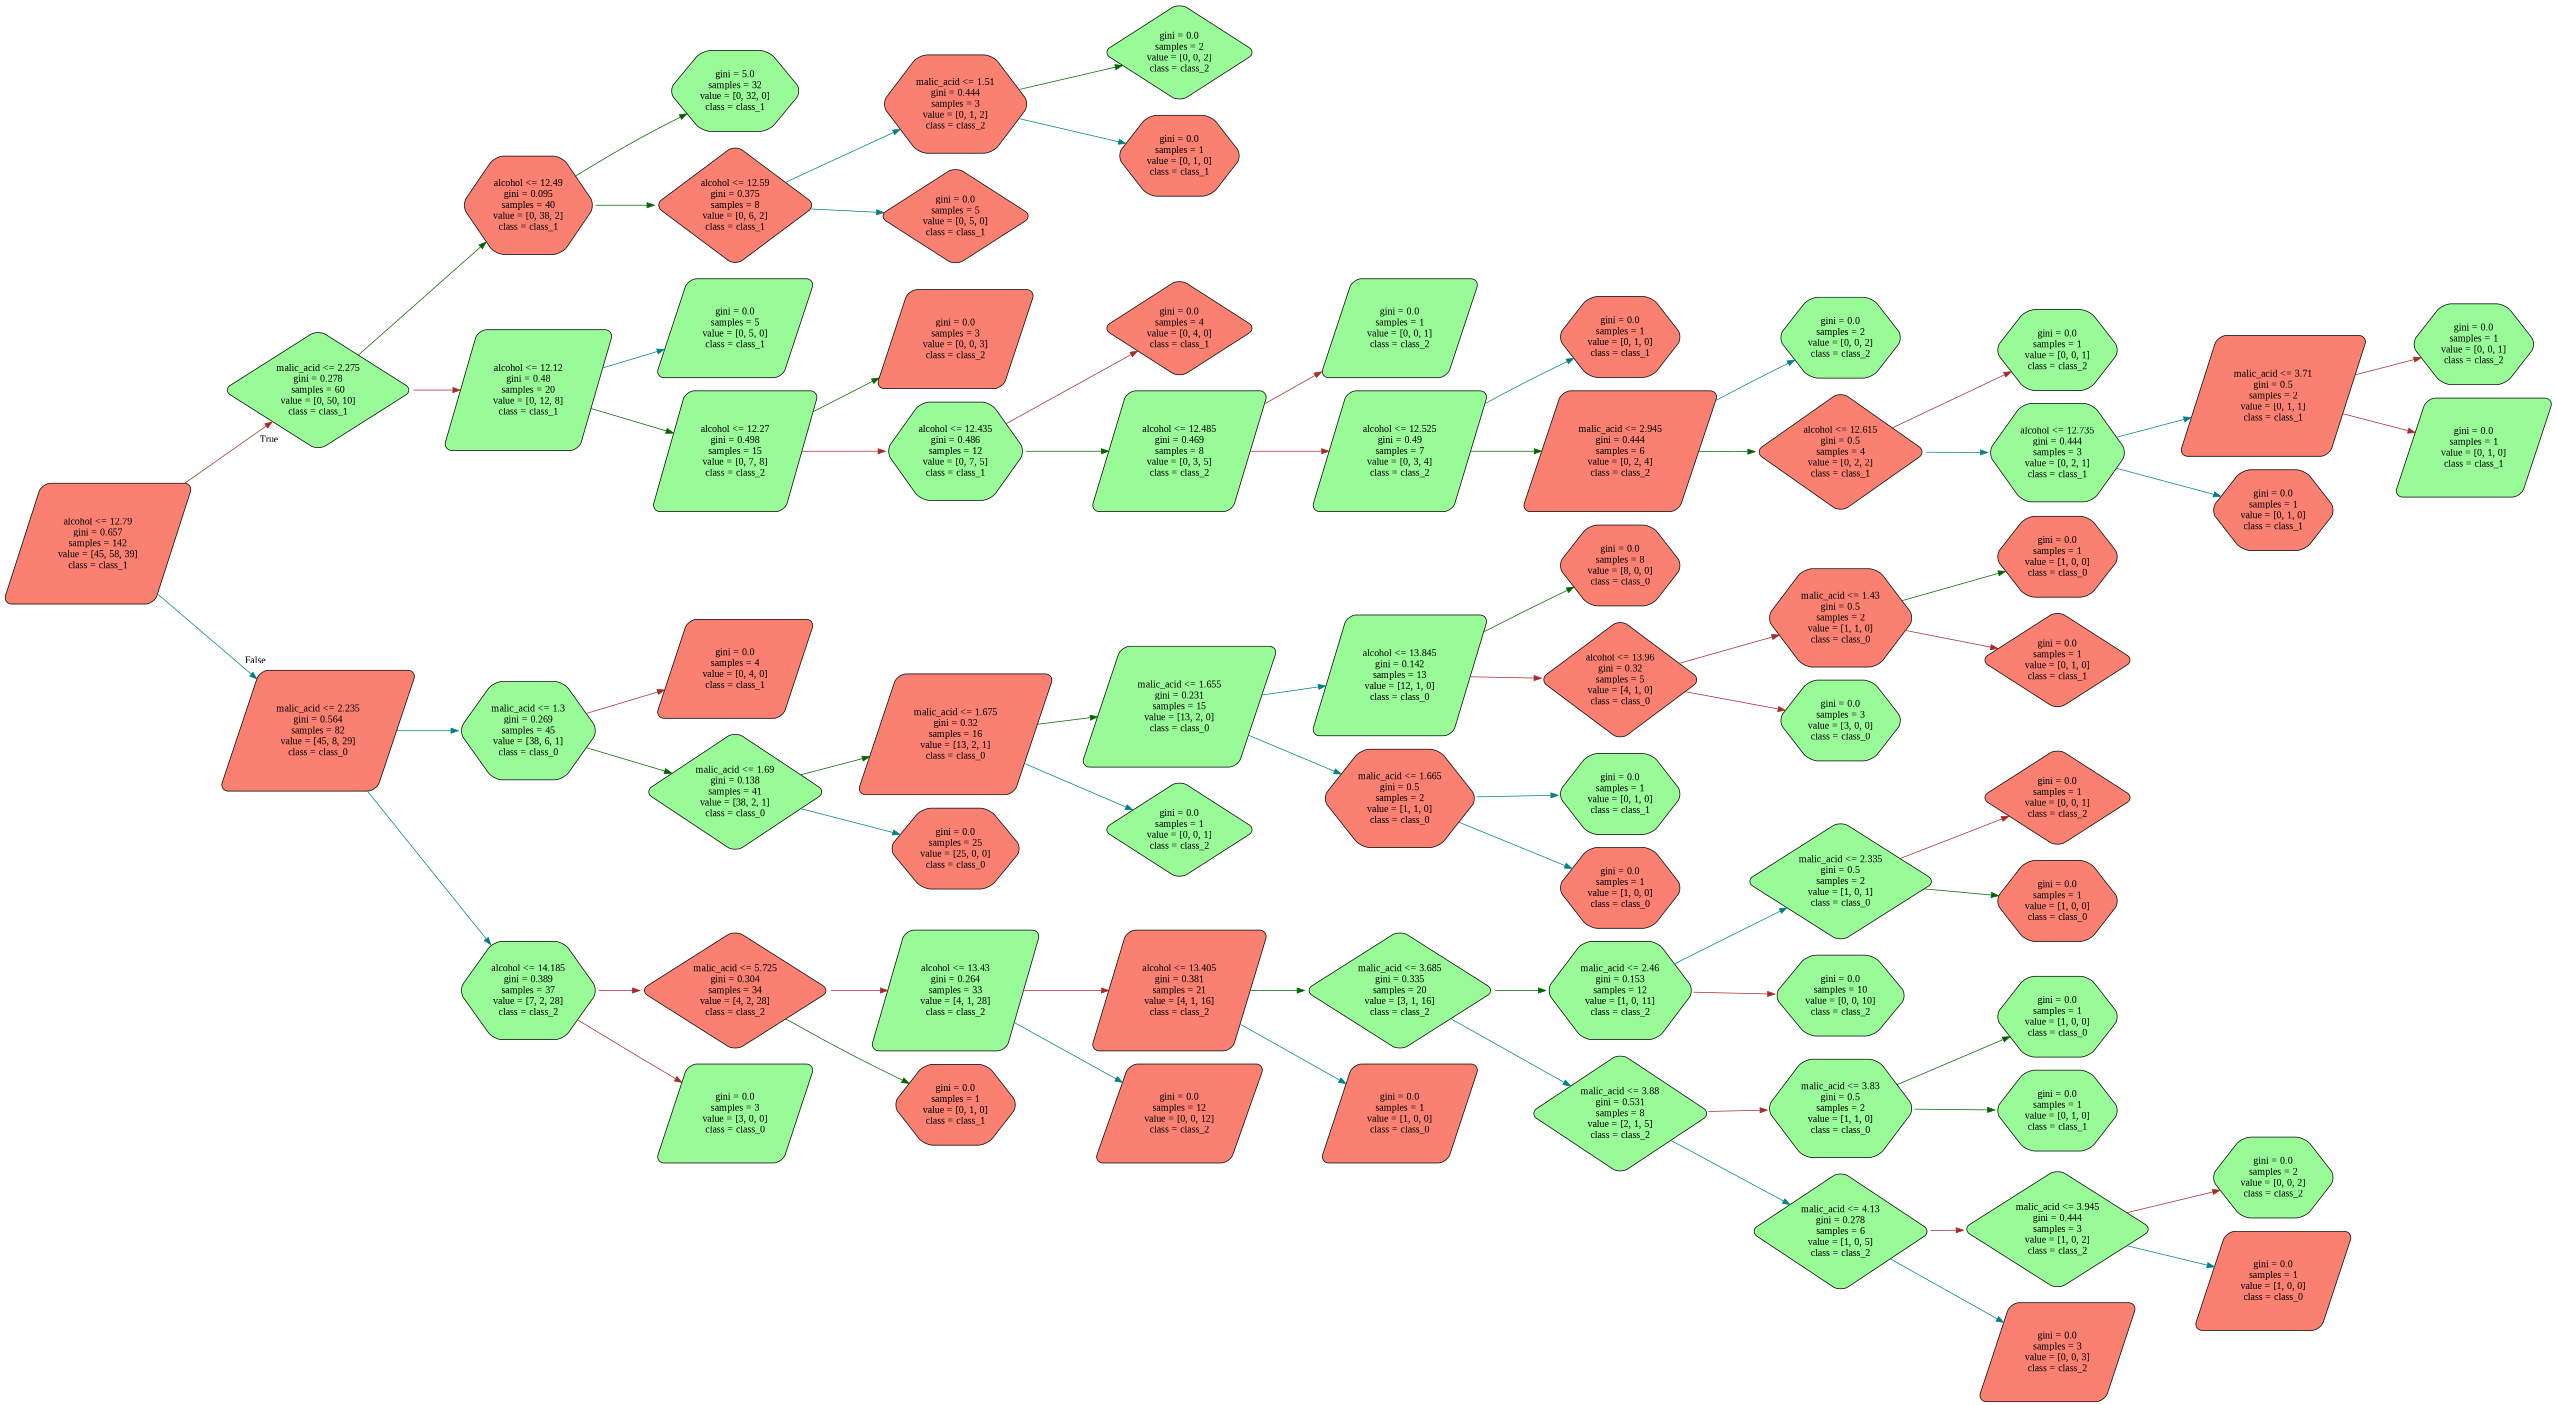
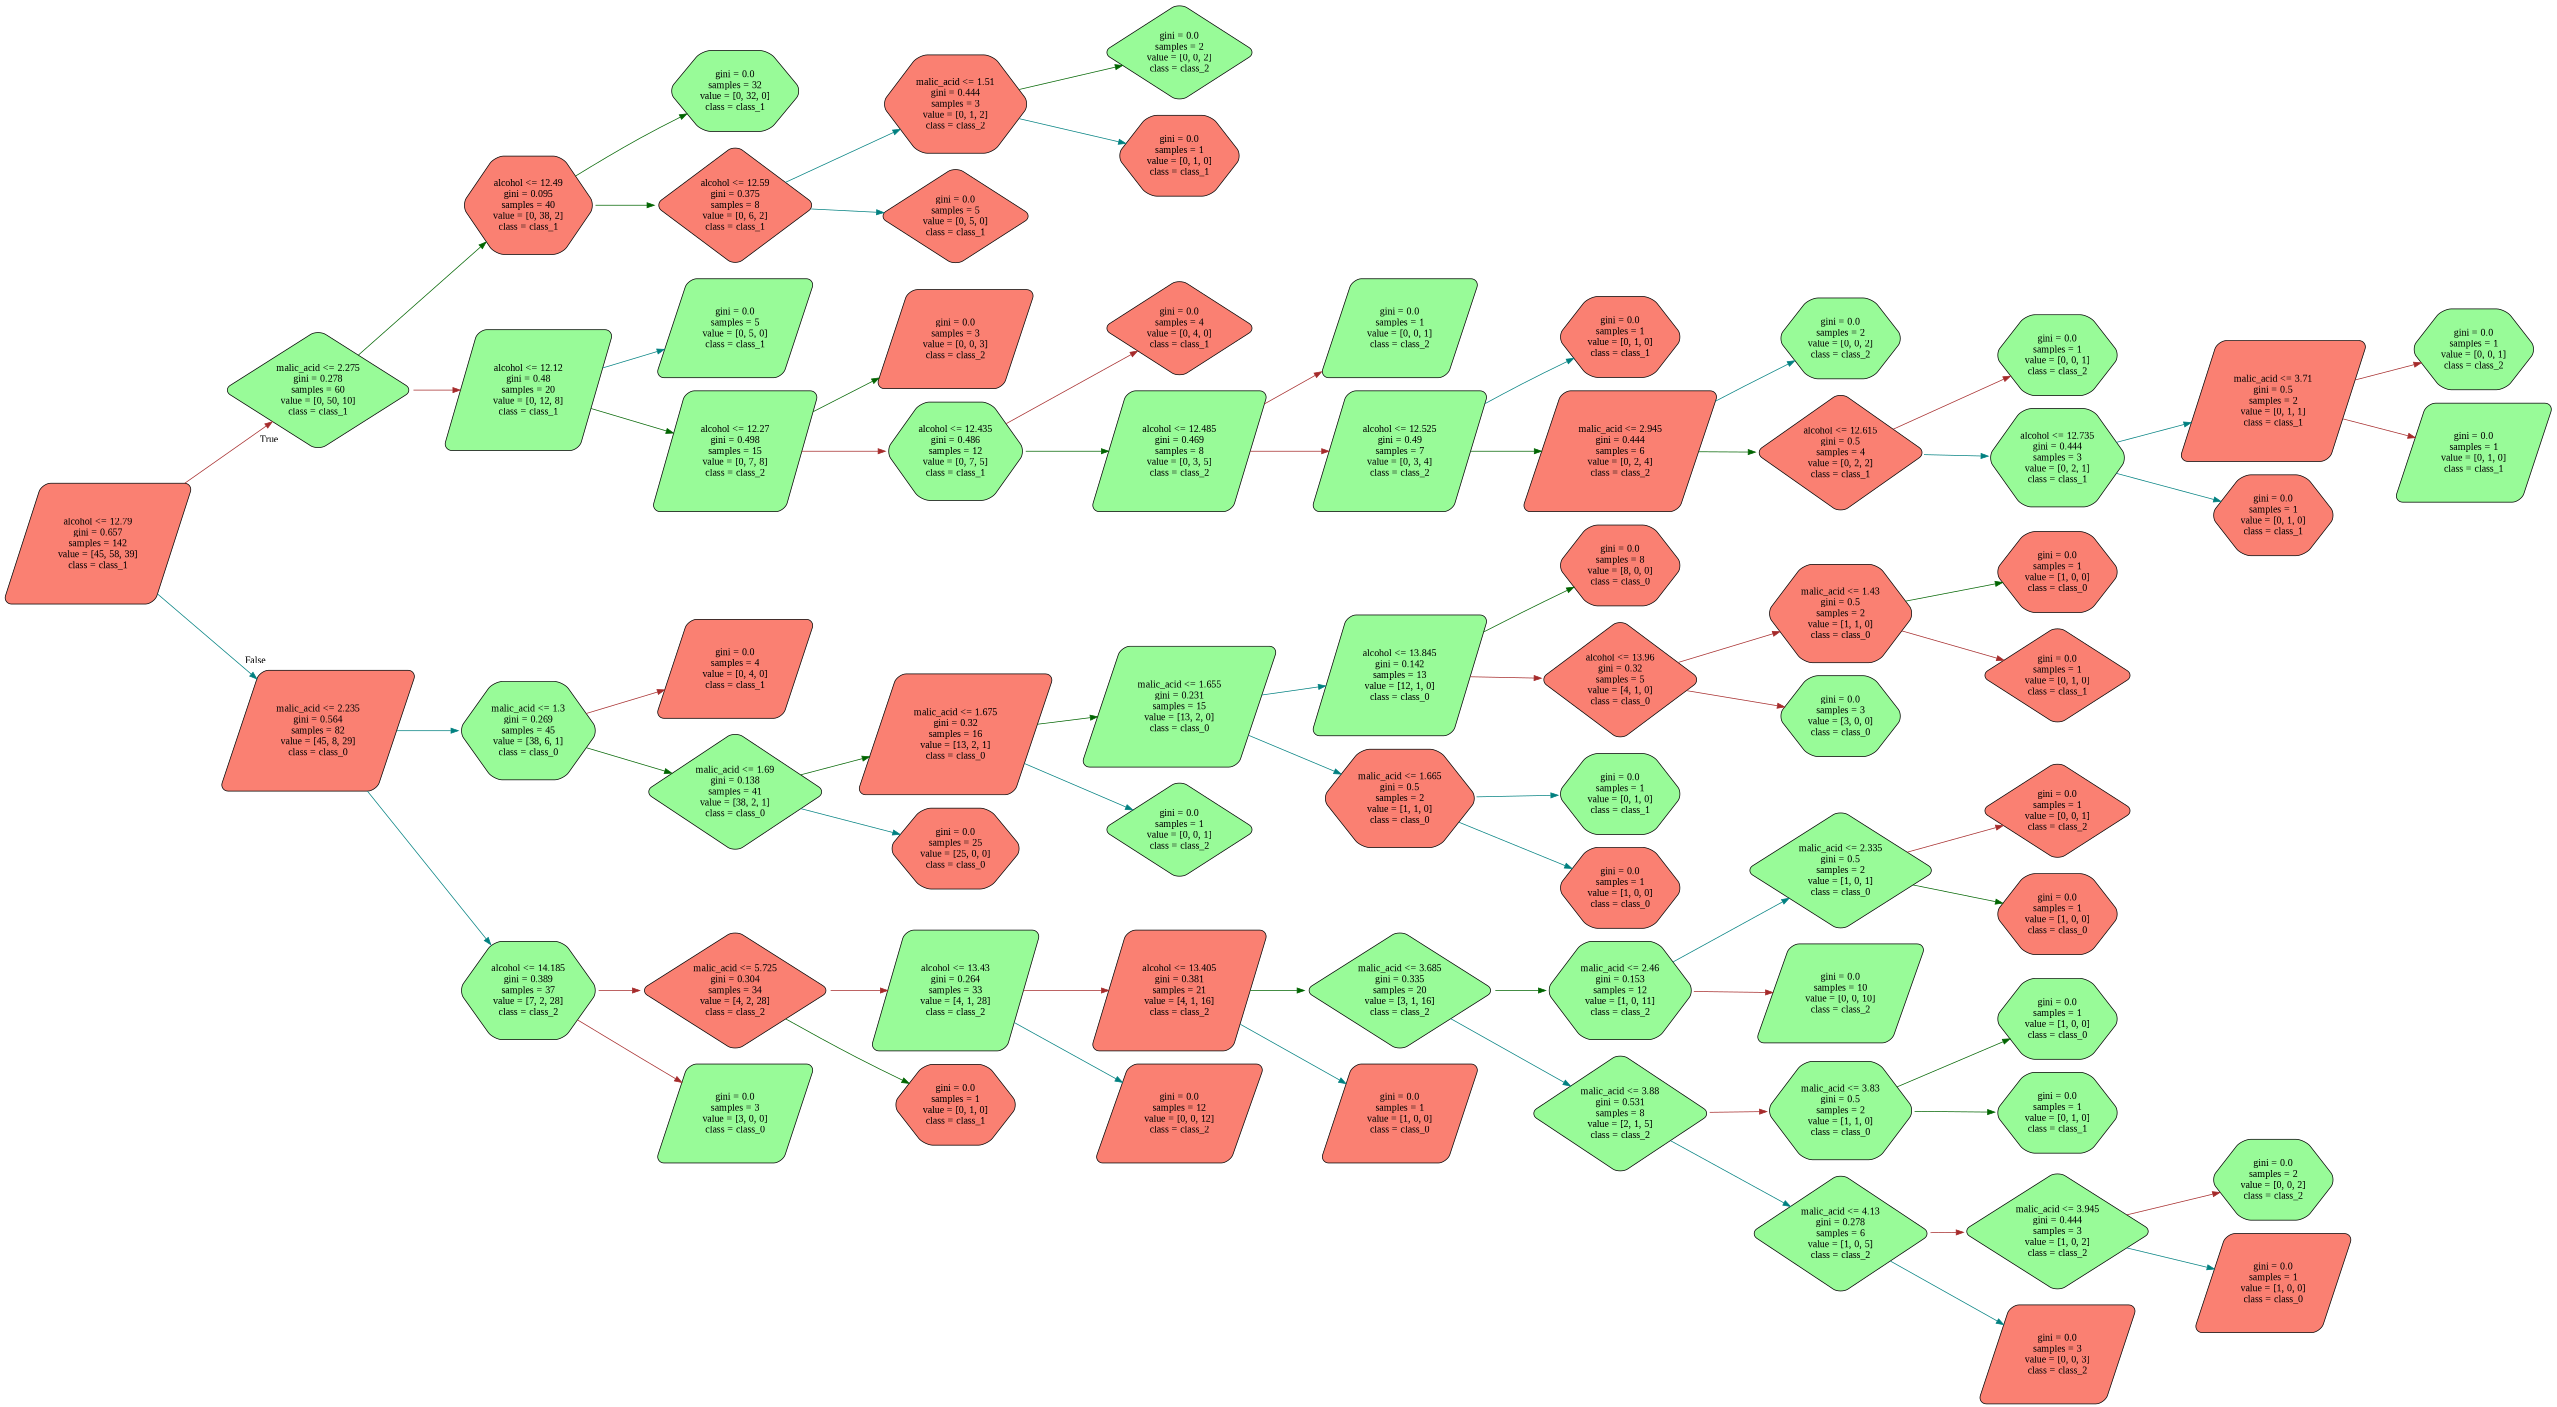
(735, 91) -> (735, 91)
(1841, 996) -> (1841, 993)
